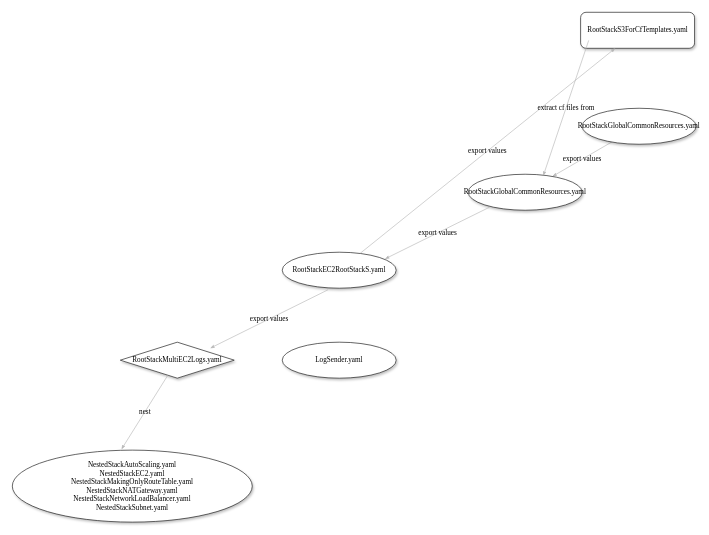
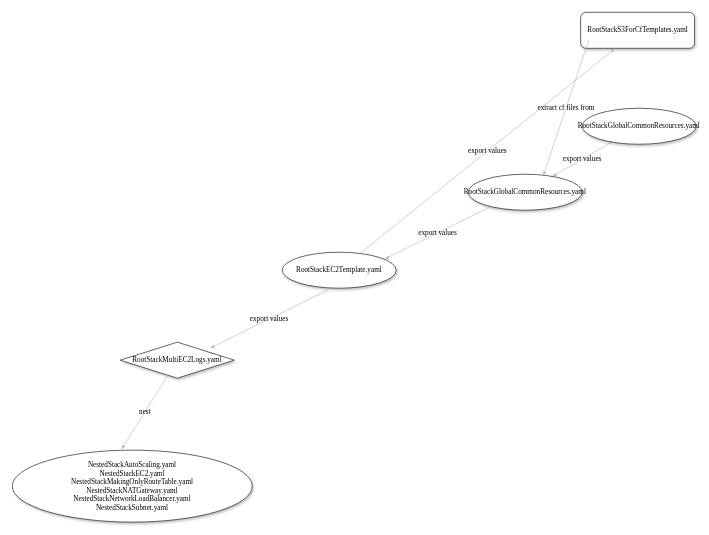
(339, 270) -> (339, 270)
(339, 360) -> none
